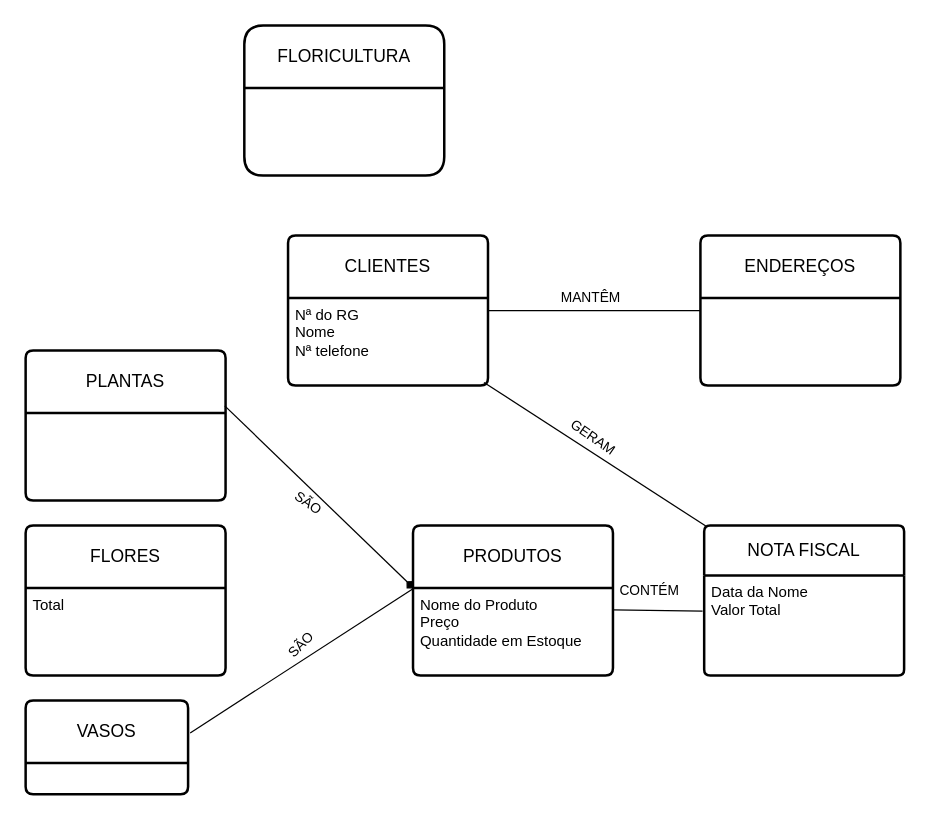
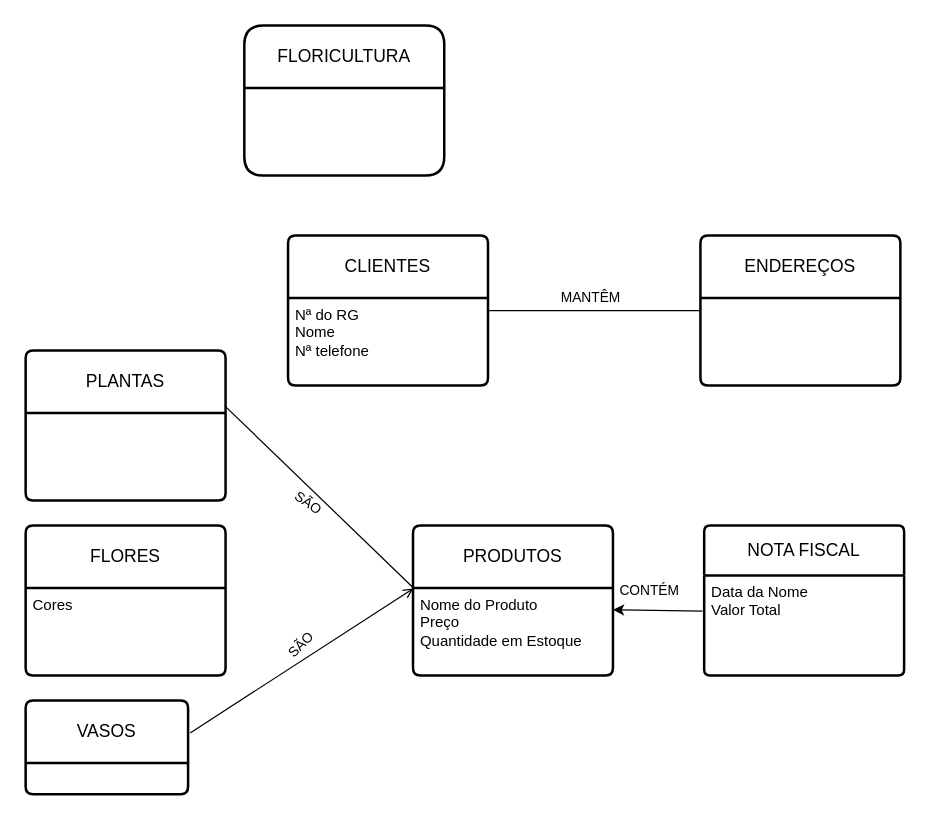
(597, 455) -> none
(406, 581) -> (409, 584)
(408, 592) -> (408, 592)
(52, 606) -> (54, 606)
(620, 610) -> (623, 610)
